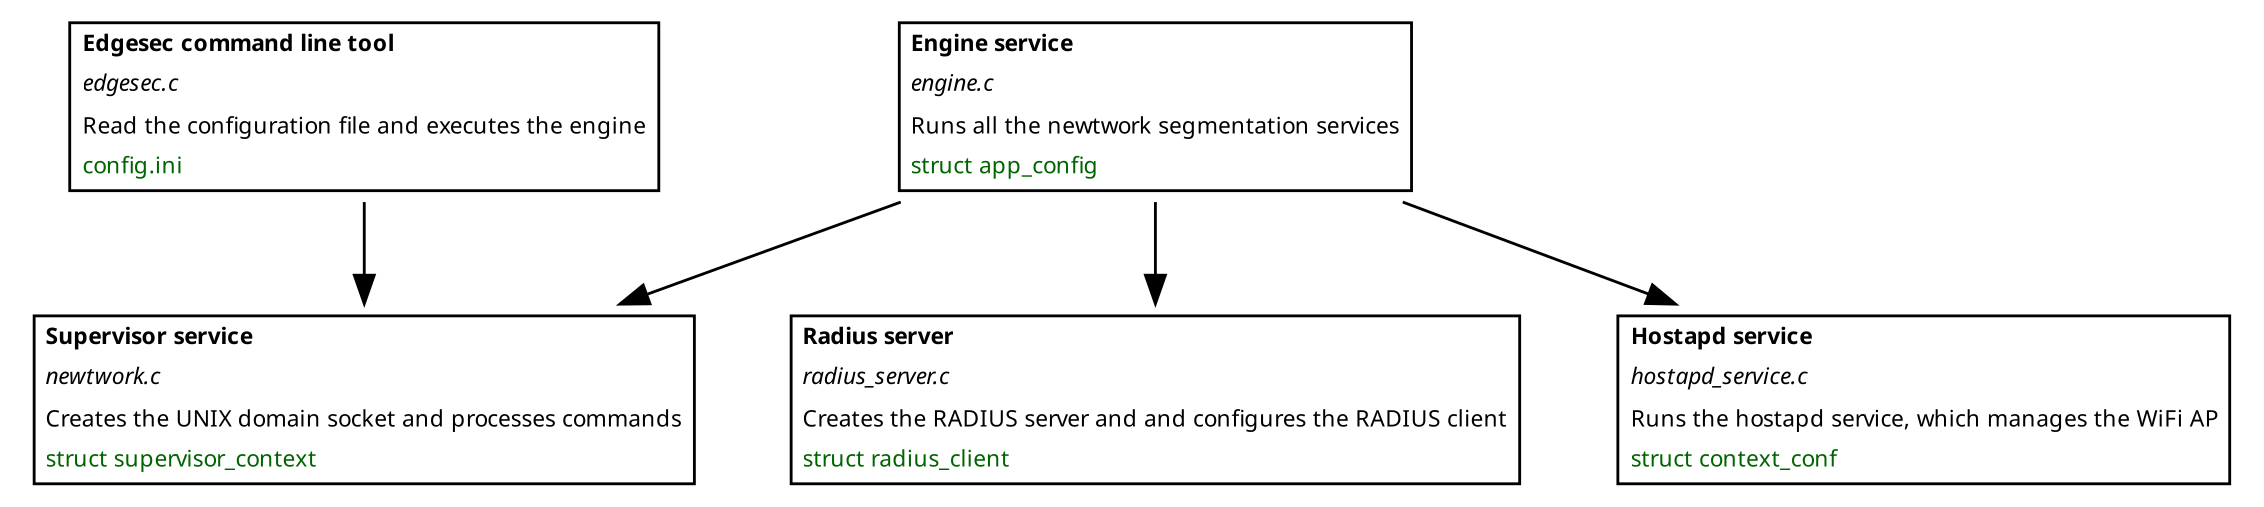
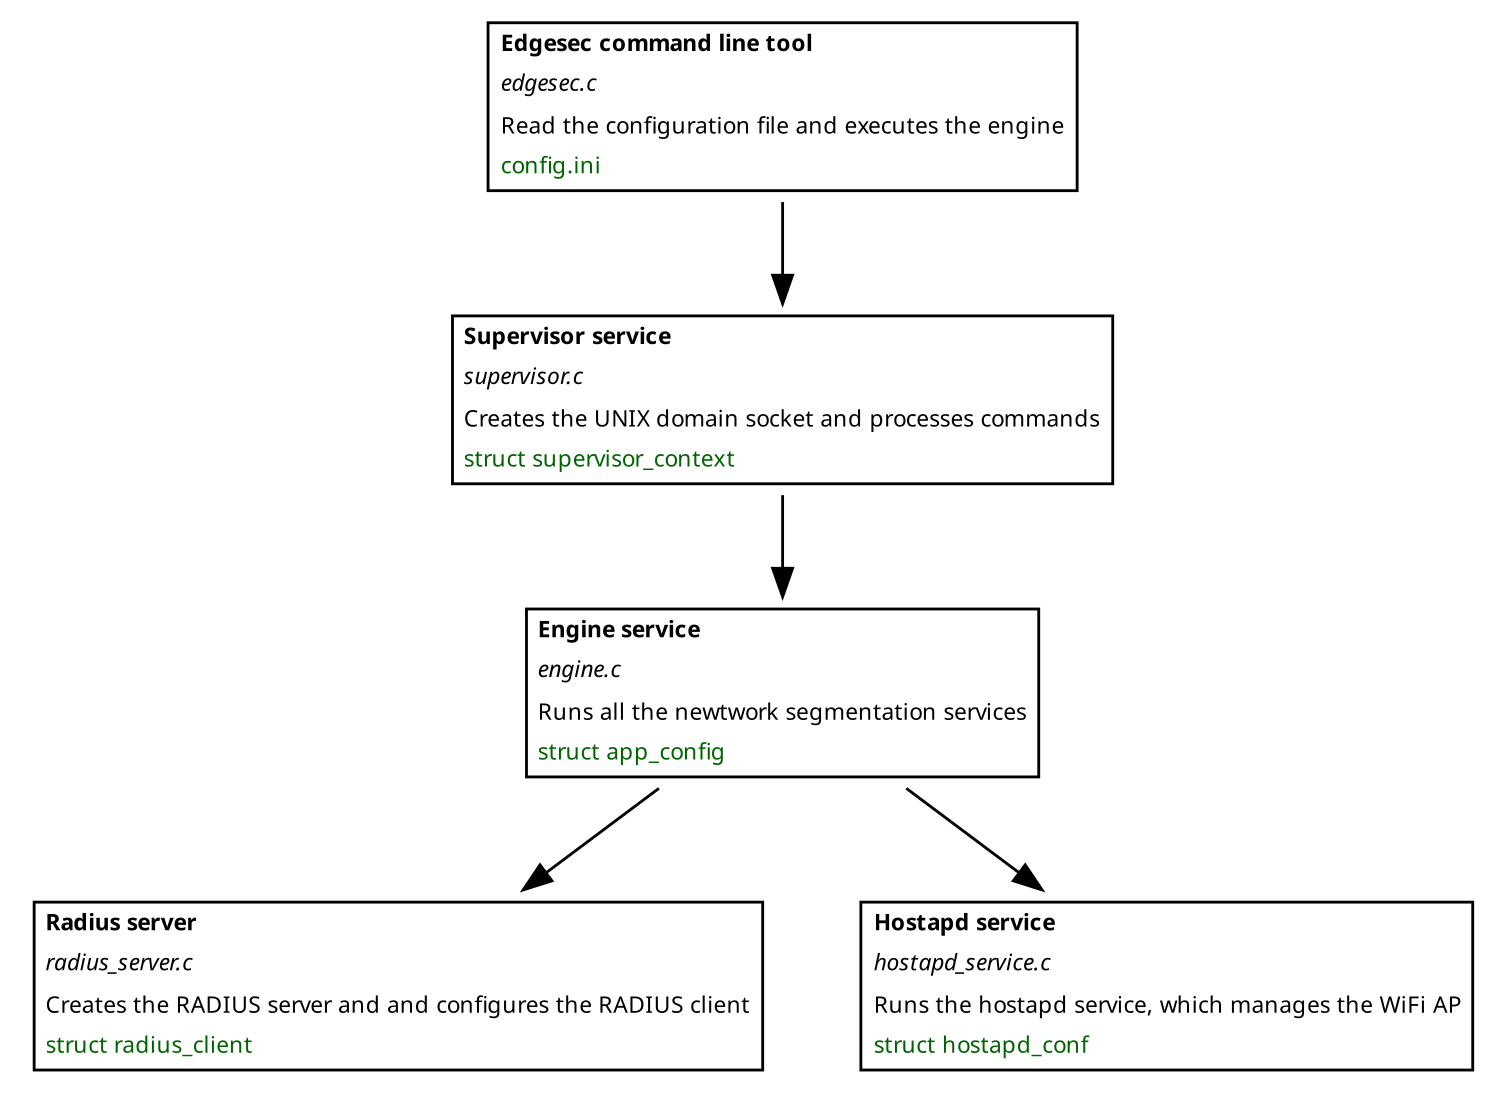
(774, 248) -> (783, 531)
(104, 377) -> (525, 377)
(1735, 460) -> (982, 1046)
